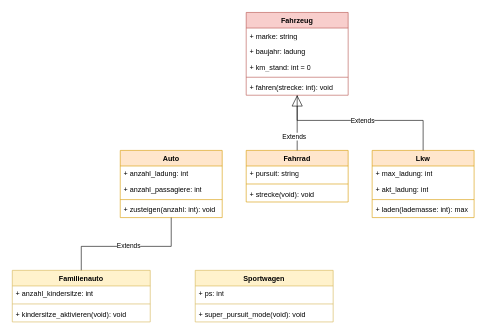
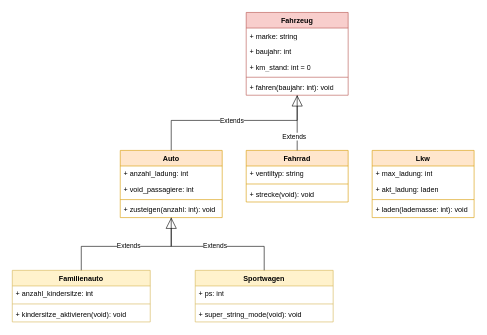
(280, 52) -> (274, 52)
(298, 92) -> (298, 92)
none -> (218, 120)
(376, 120) -> none
(279, 174) -> (283, 174)
(167, 190) -> (163, 190)
(405, 190) -> (410, 190)
(424, 215) -> (424, 215)
none -> (231, 246)
(258, 315) -> (256, 315)
